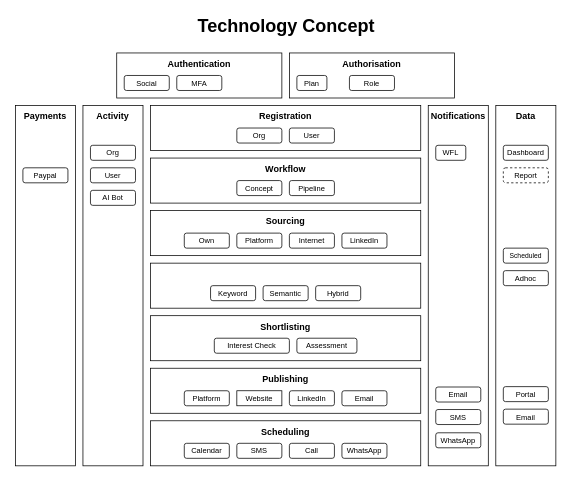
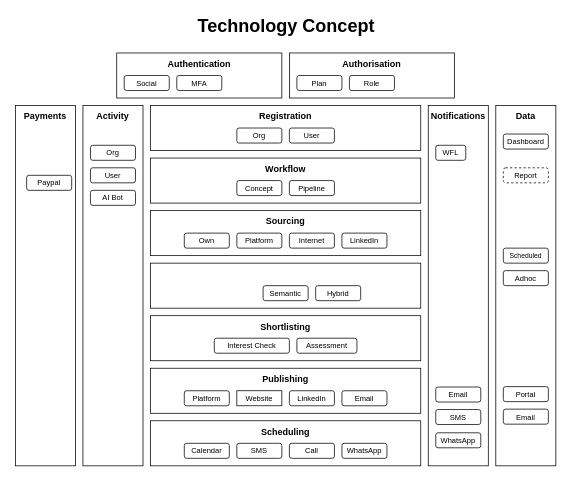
(312, 83) -> (319, 83)
(525, 153) -> (525, 141)
(45, 175) -> (49, 183)
(233, 293) -> none
